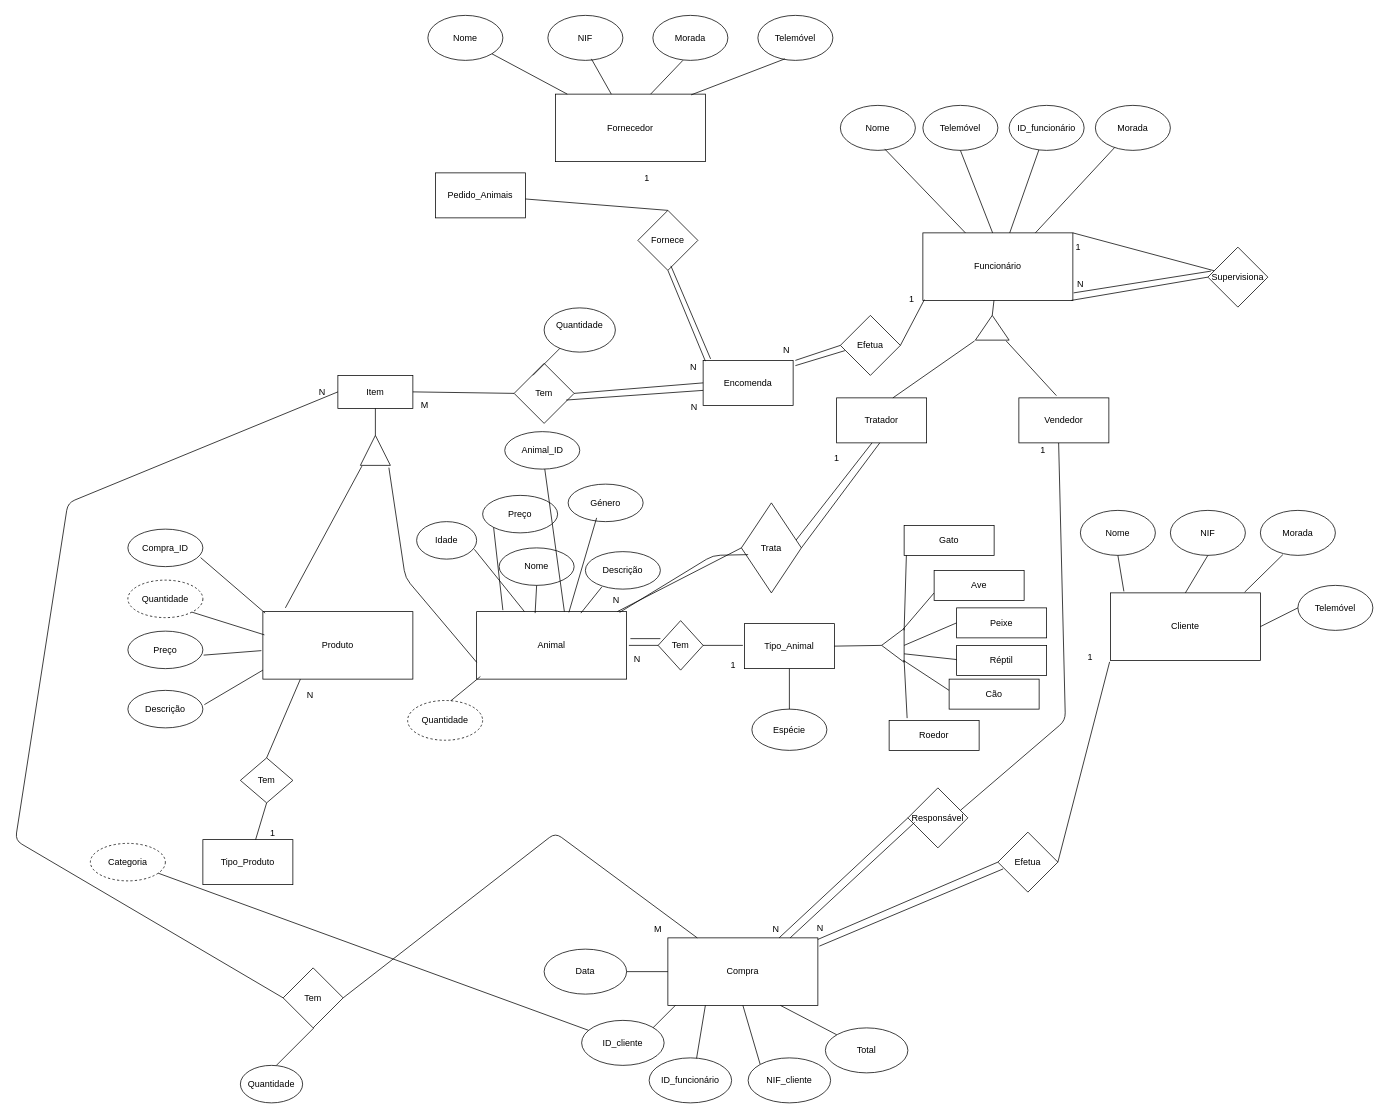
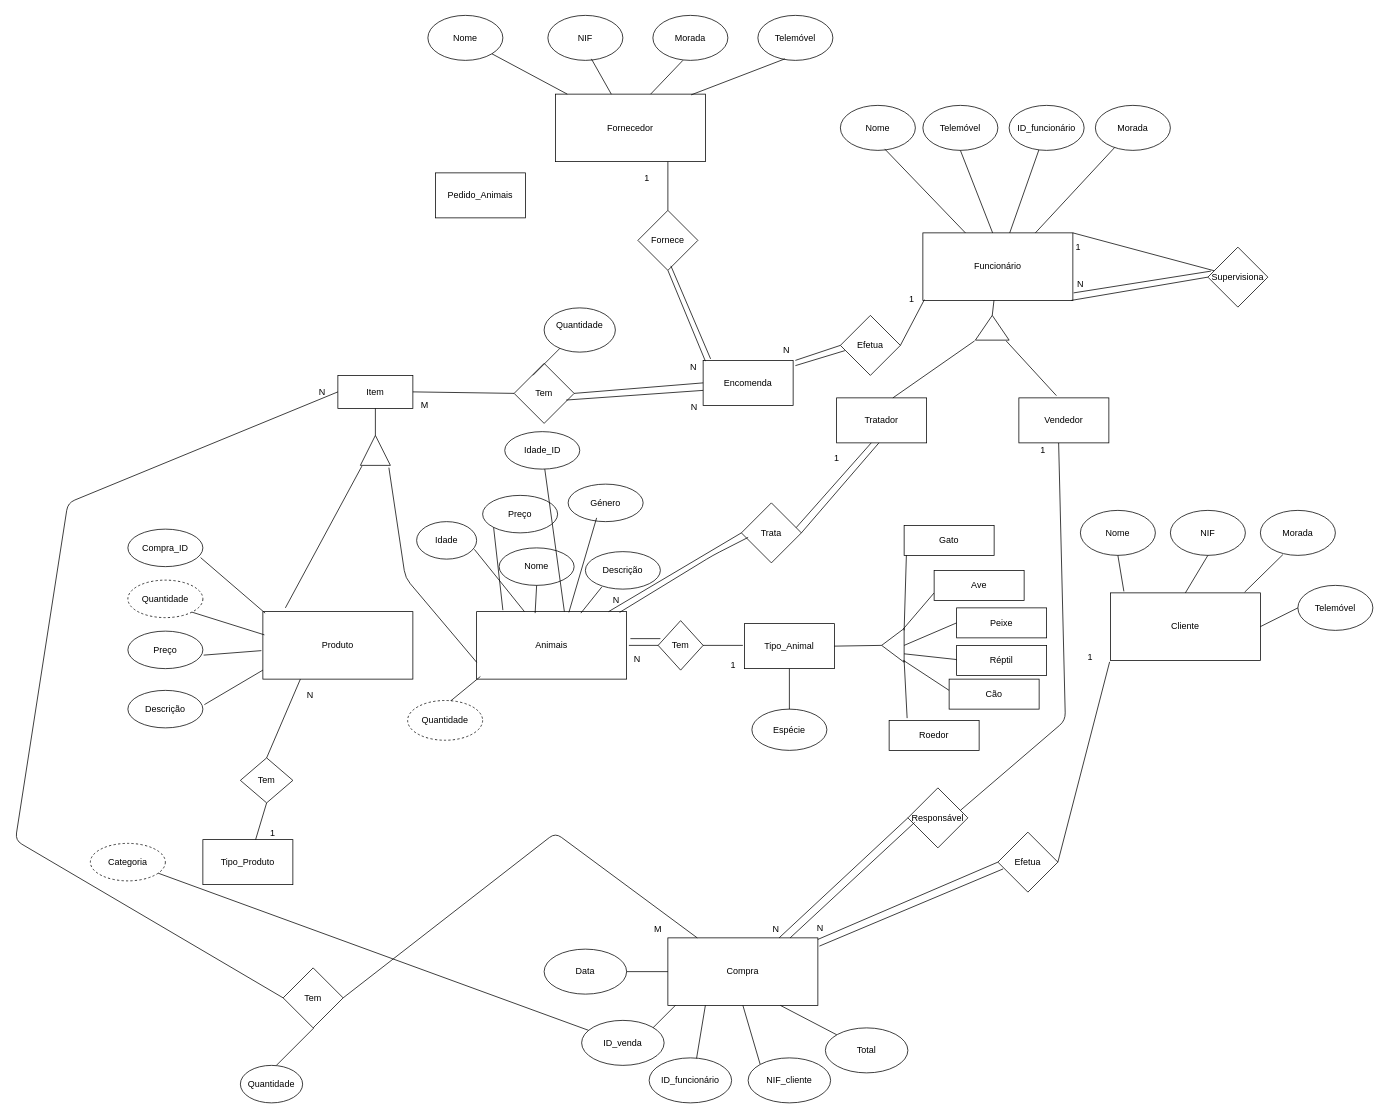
(597, 205) -> (668, 186)
(543, 450) -> (543, 450)
(771, 548) -> (771, 533)
(552, 645) -> (552, 645)
(623, 1043) -> (623, 1043)
